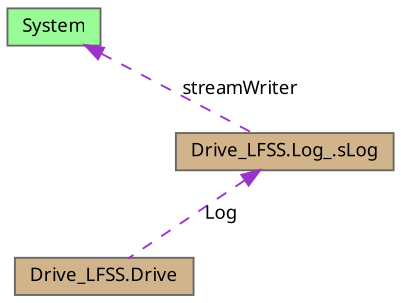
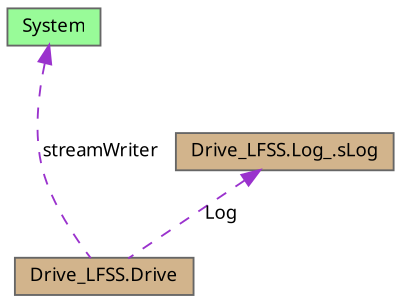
(178, 94) -> (42, 167)
